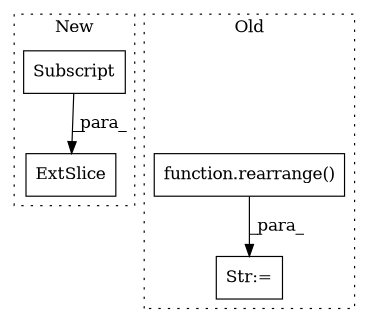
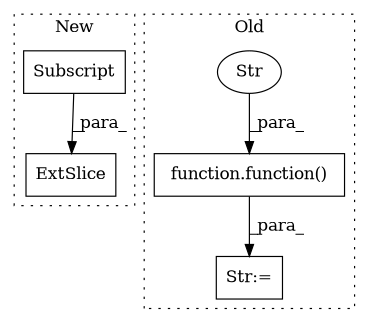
none -> (249, 72)
(249, 175) -> (249, 175)
